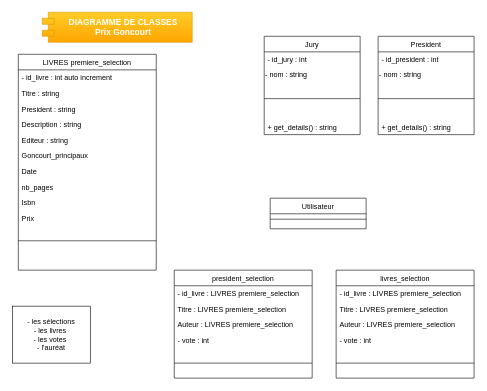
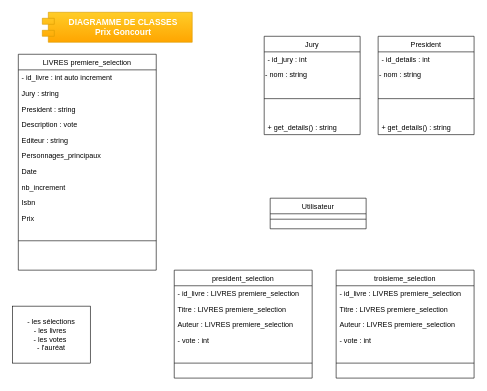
(415, 60) -> (410, 60)
(45, 94) -> (44, 94)
(56, 125) -> (53, 125)
(58, 156) -> (64, 156)
(38, 187) -> (45, 187)
(405, 278) -> (405, 278)
